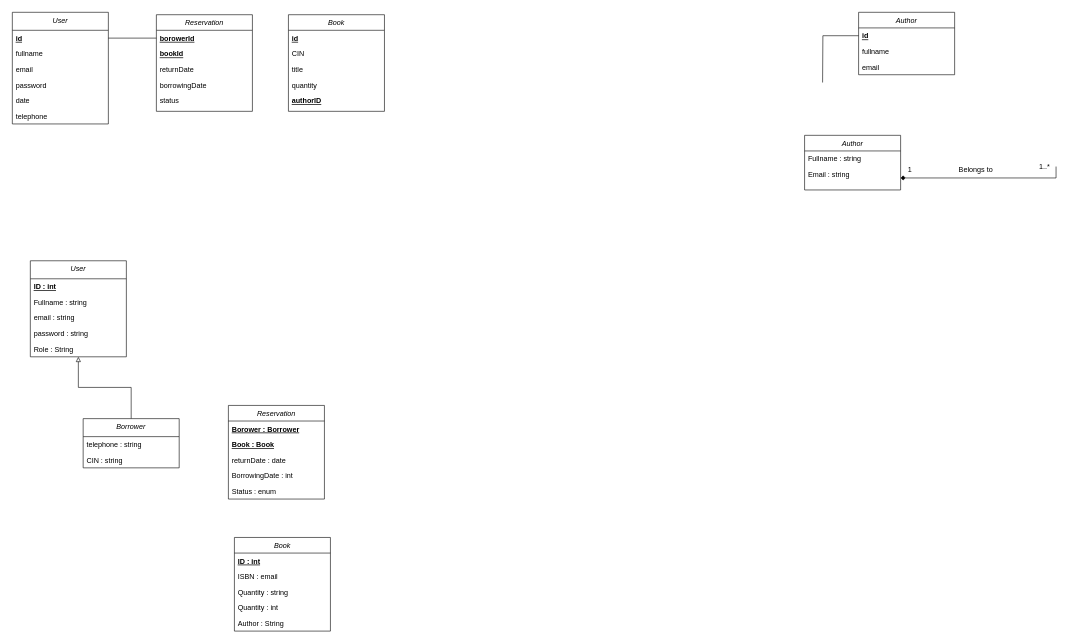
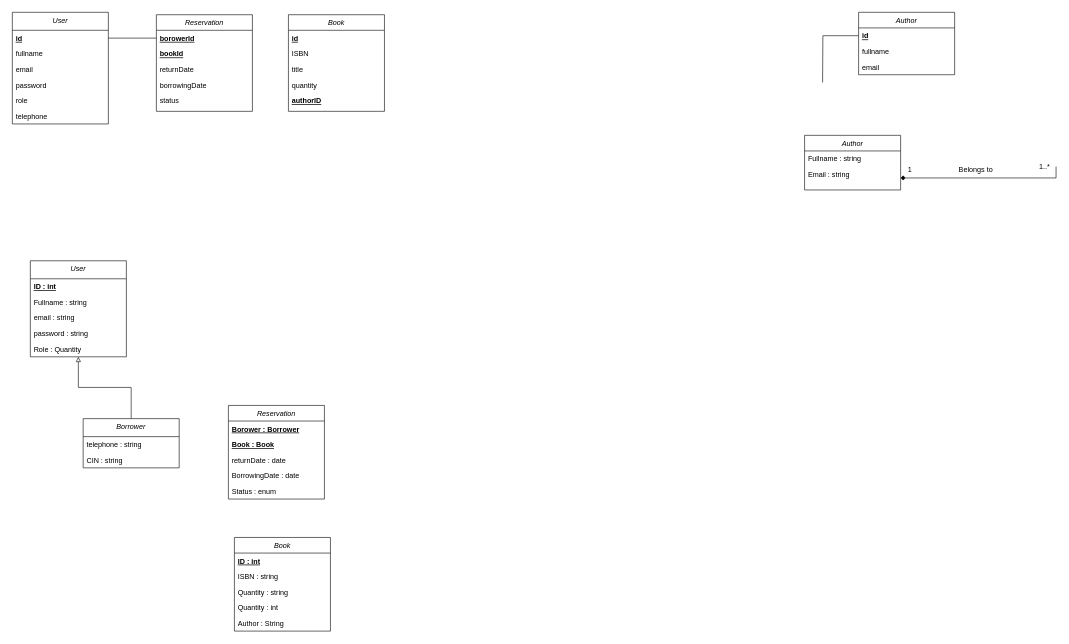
(298, 54) -> (300, 54)
(24, 101) -> (23, 101)
(55, 349) -> (59, 349)
(265, 476) -> (268, 476)
(257, 577) -> (260, 577)
